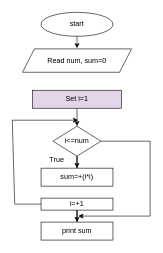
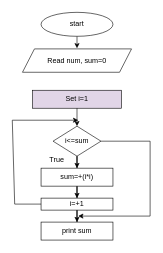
(77, 141) -> (77, 141)
none -> (77, 194)
